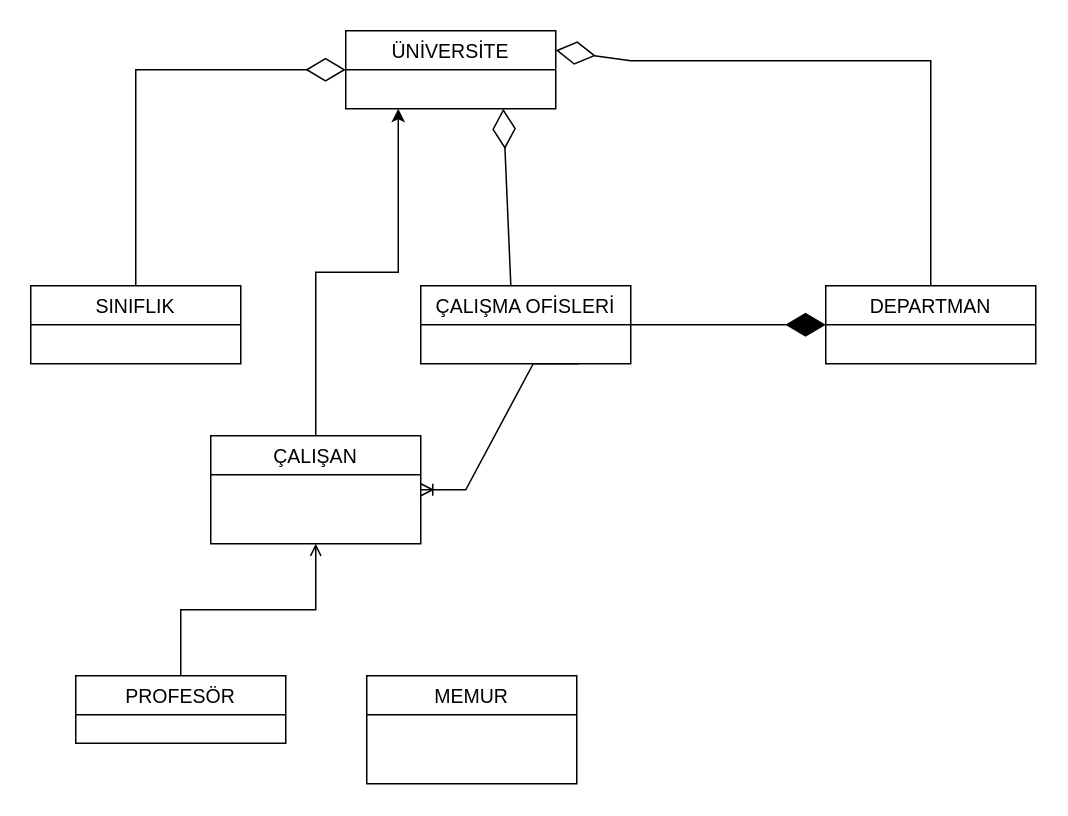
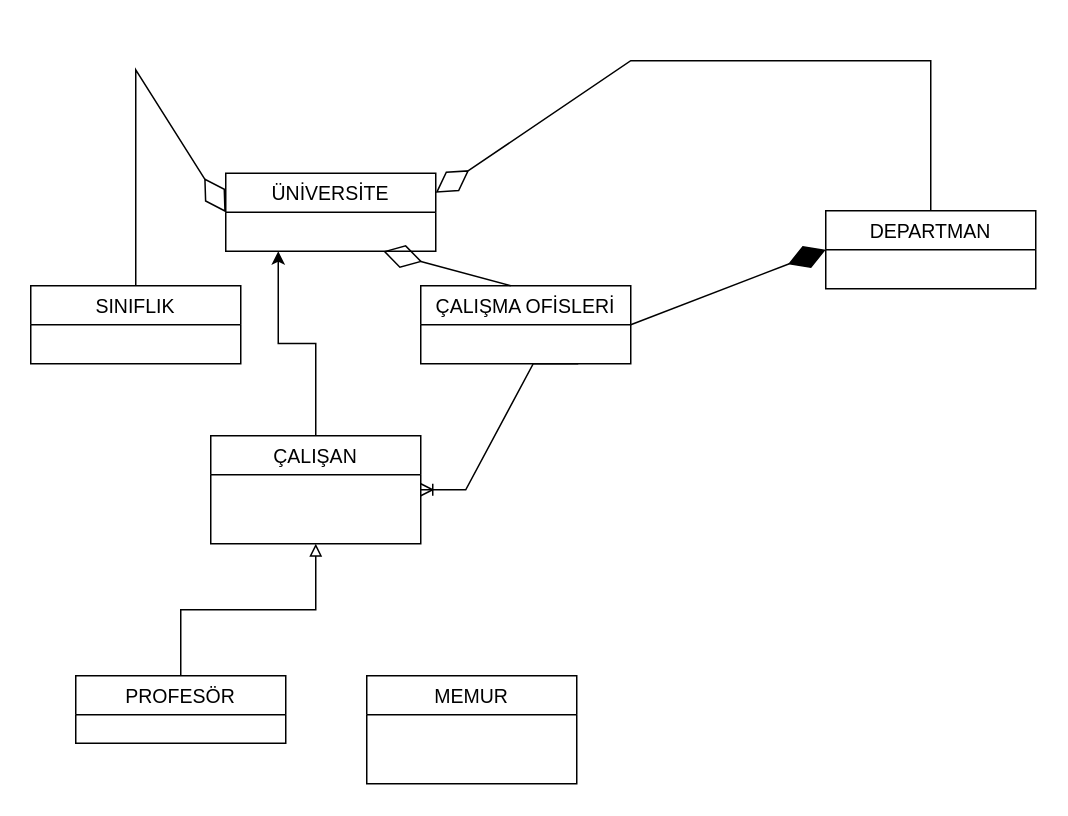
(451, 70) -> (331, 212)
(931, 325) -> (931, 250)
(316, 553) -> (316, 557)
